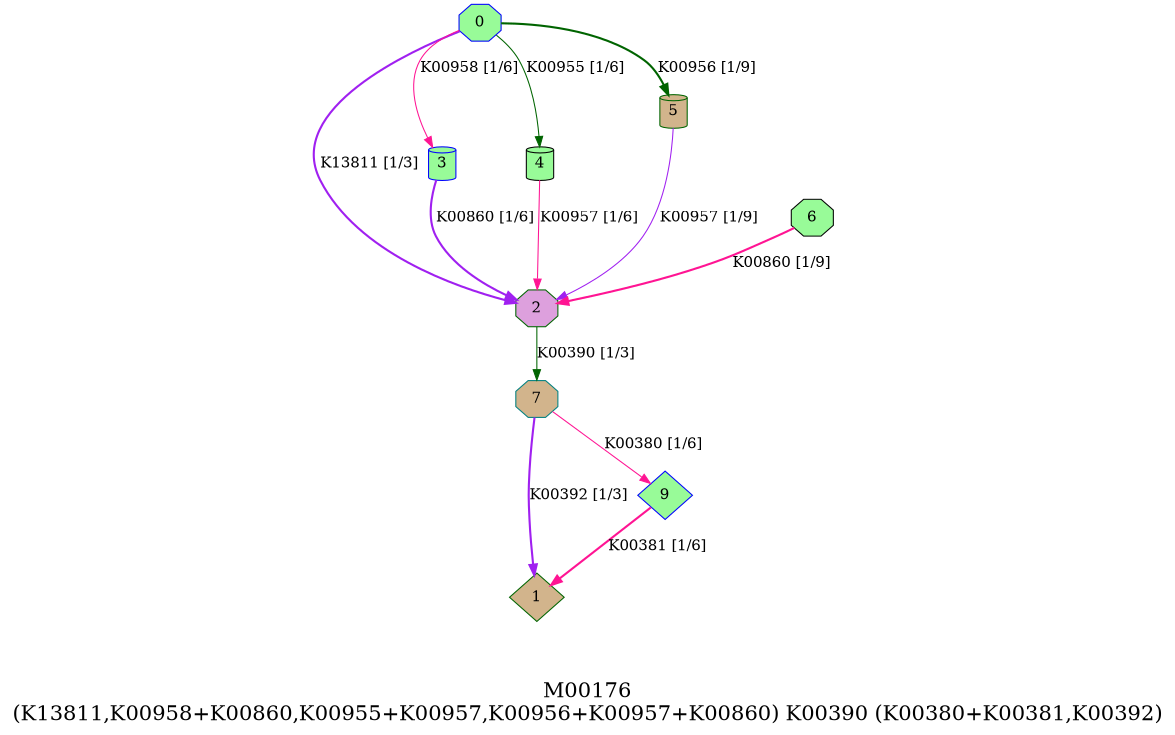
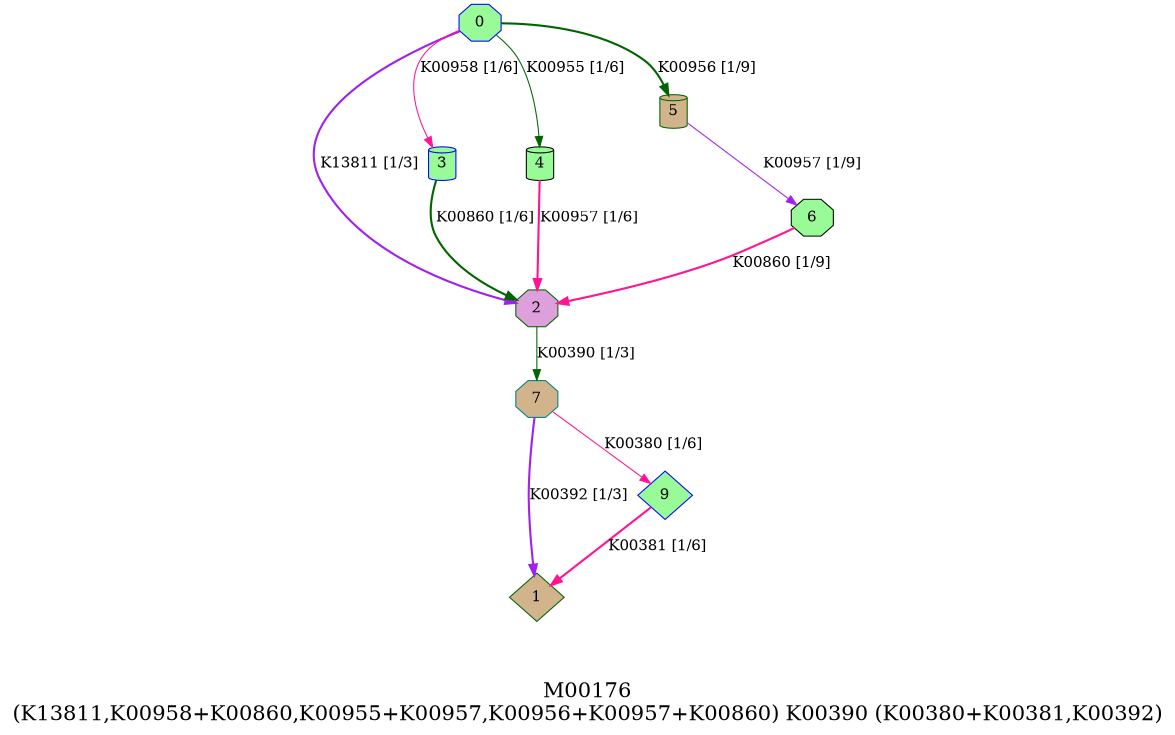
(539, 229) -> (539, 229)
(647, 229) -> (738, 161)
(446, 251) -> (446, 251)
